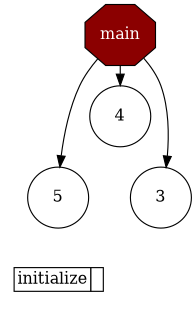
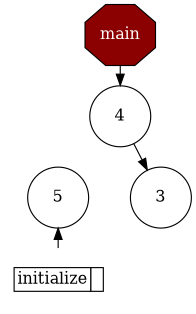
(72, 104) -> (58, 244)
(166, 104) -> (138, 152)
